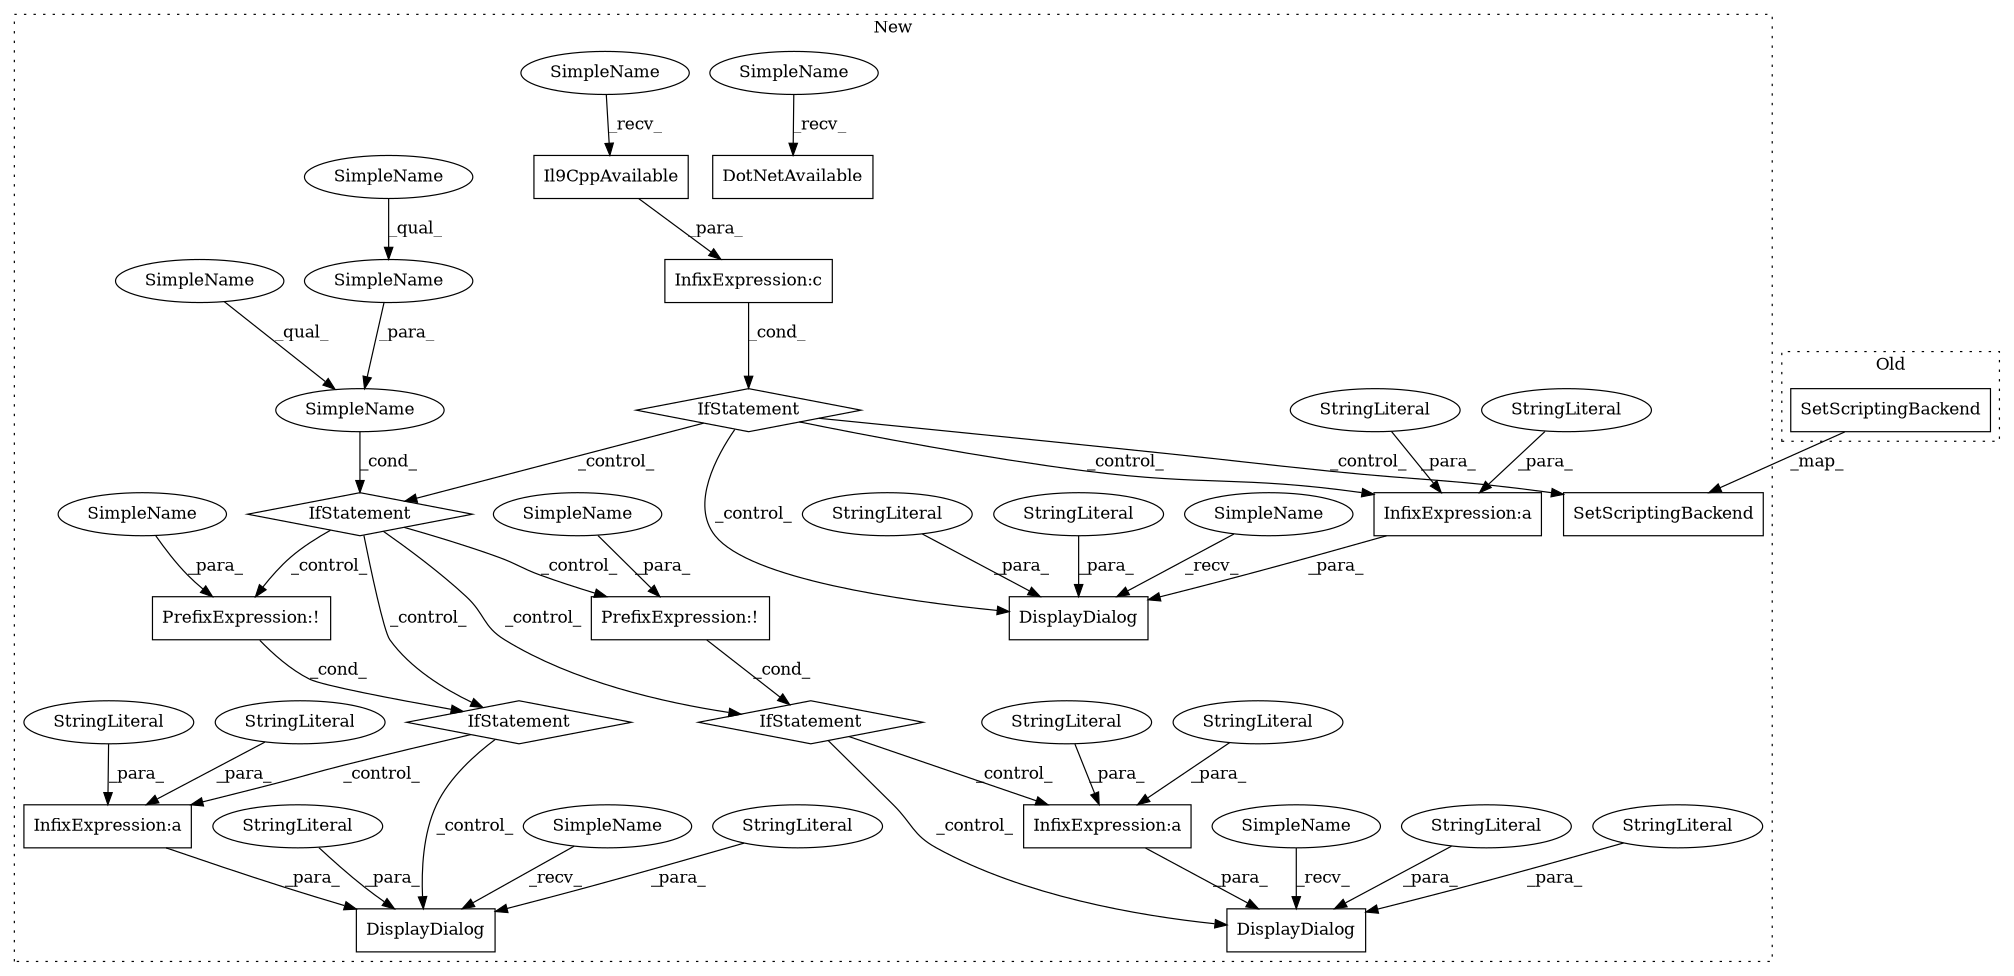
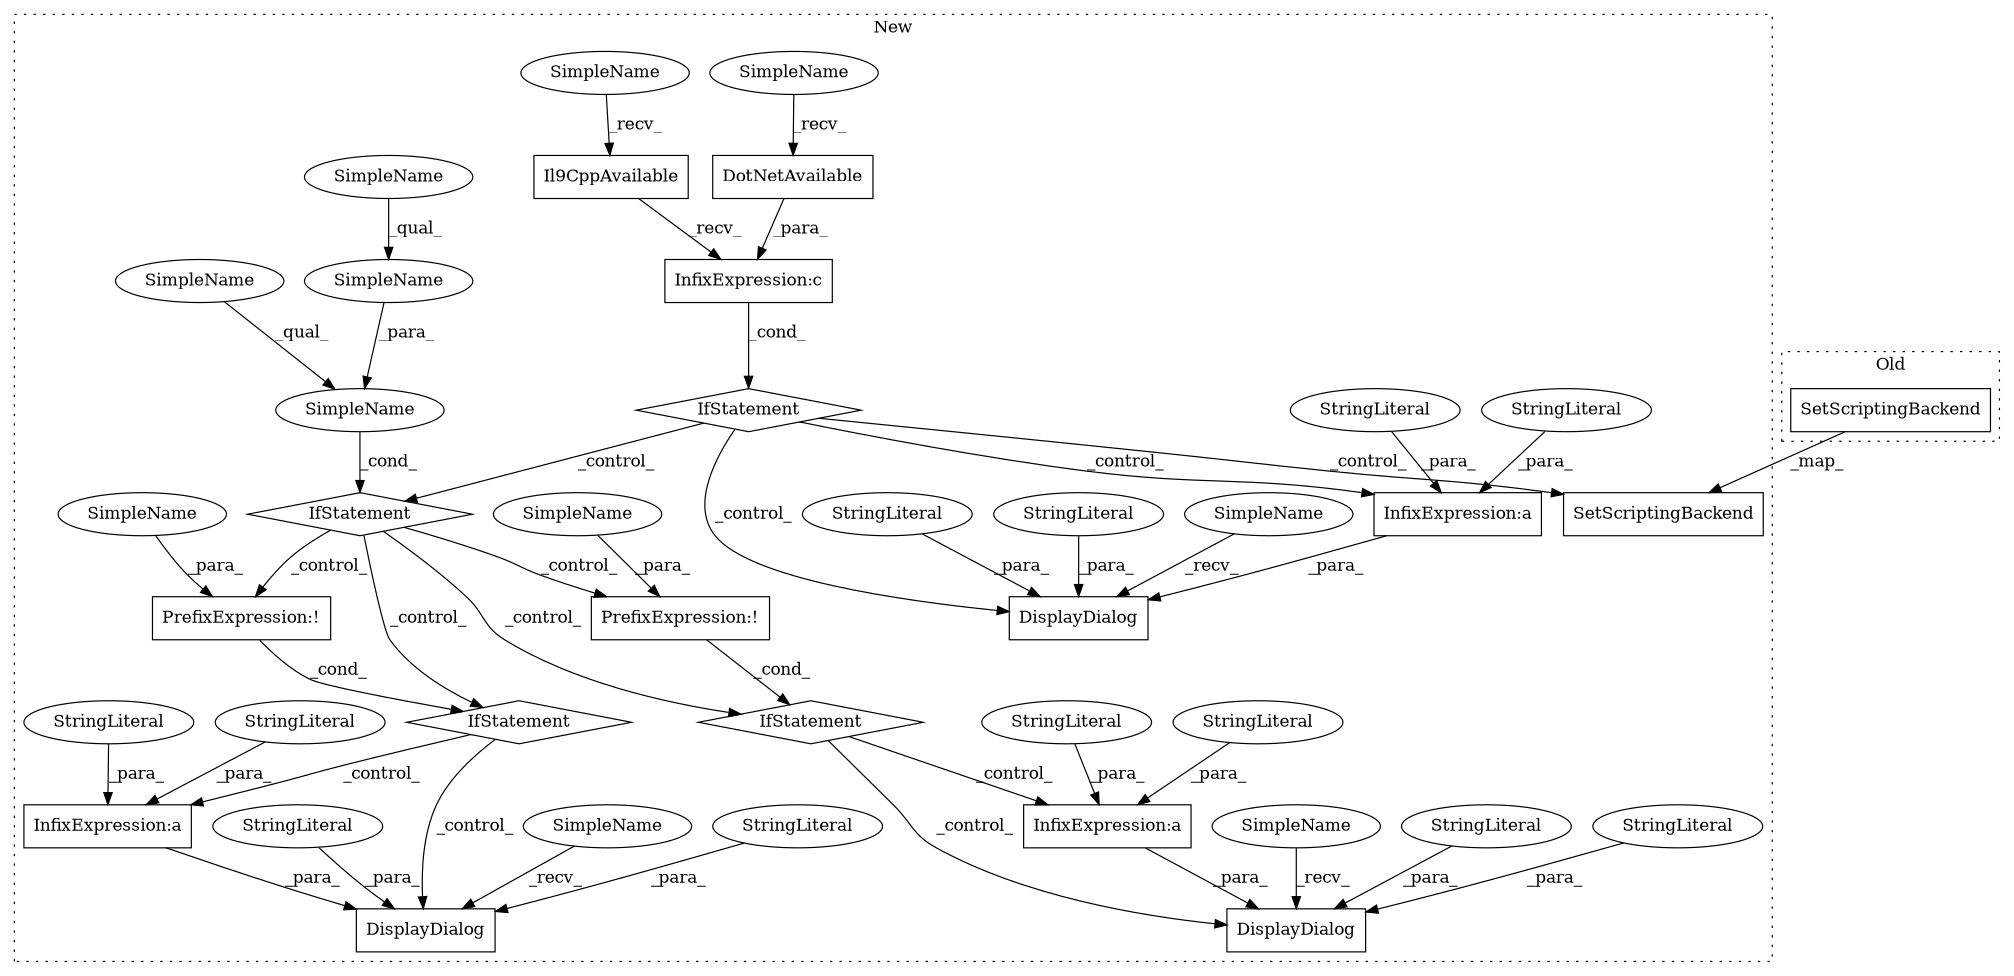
none -> (773, 223)
(715, 229) -> (715, 229)
